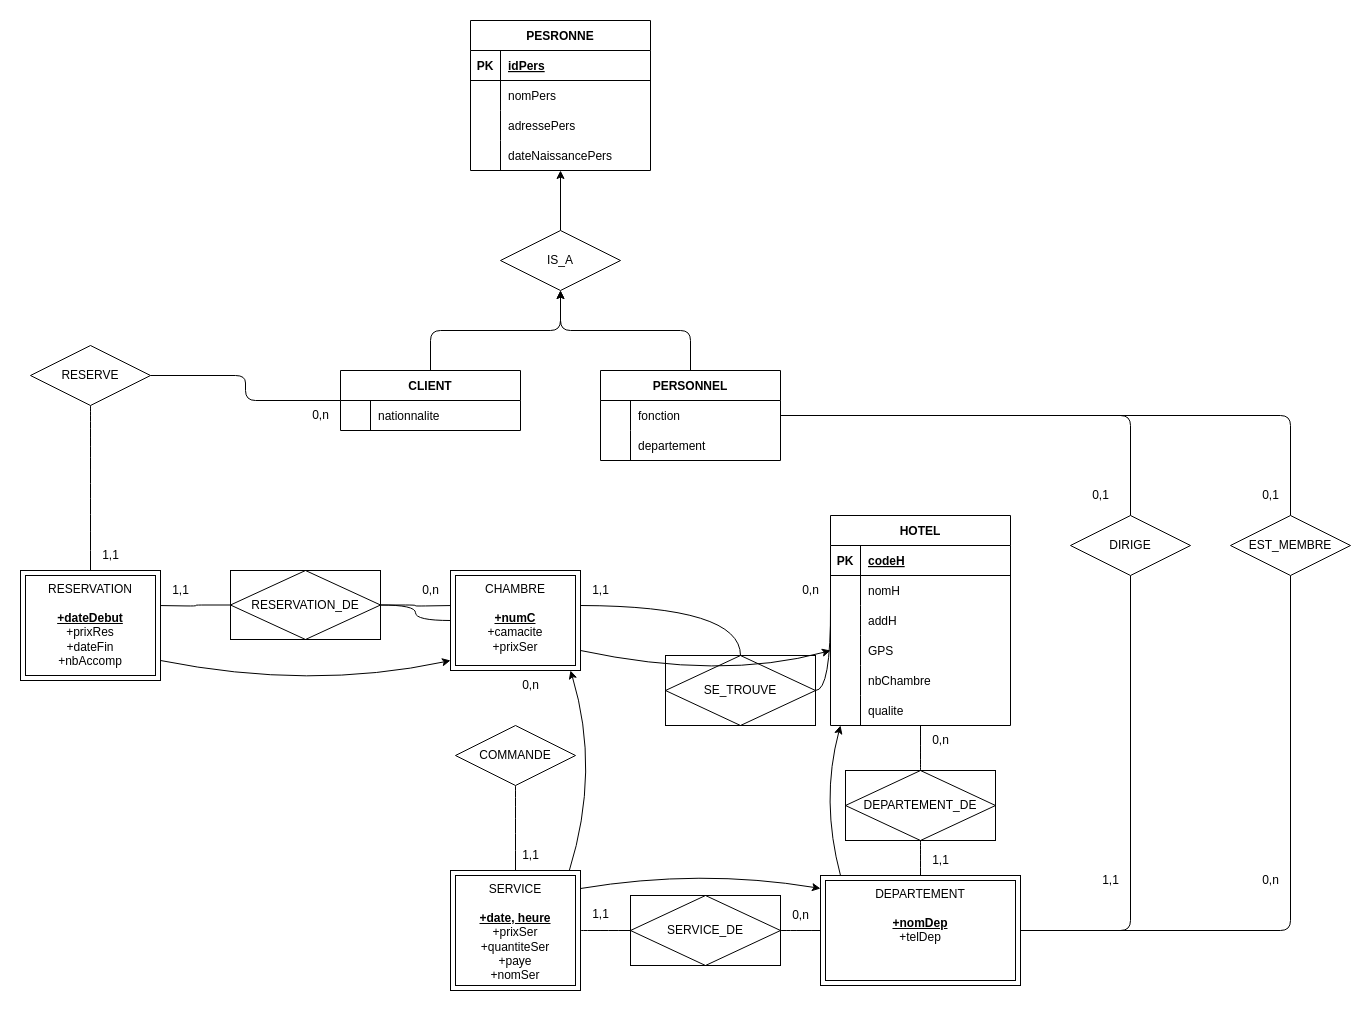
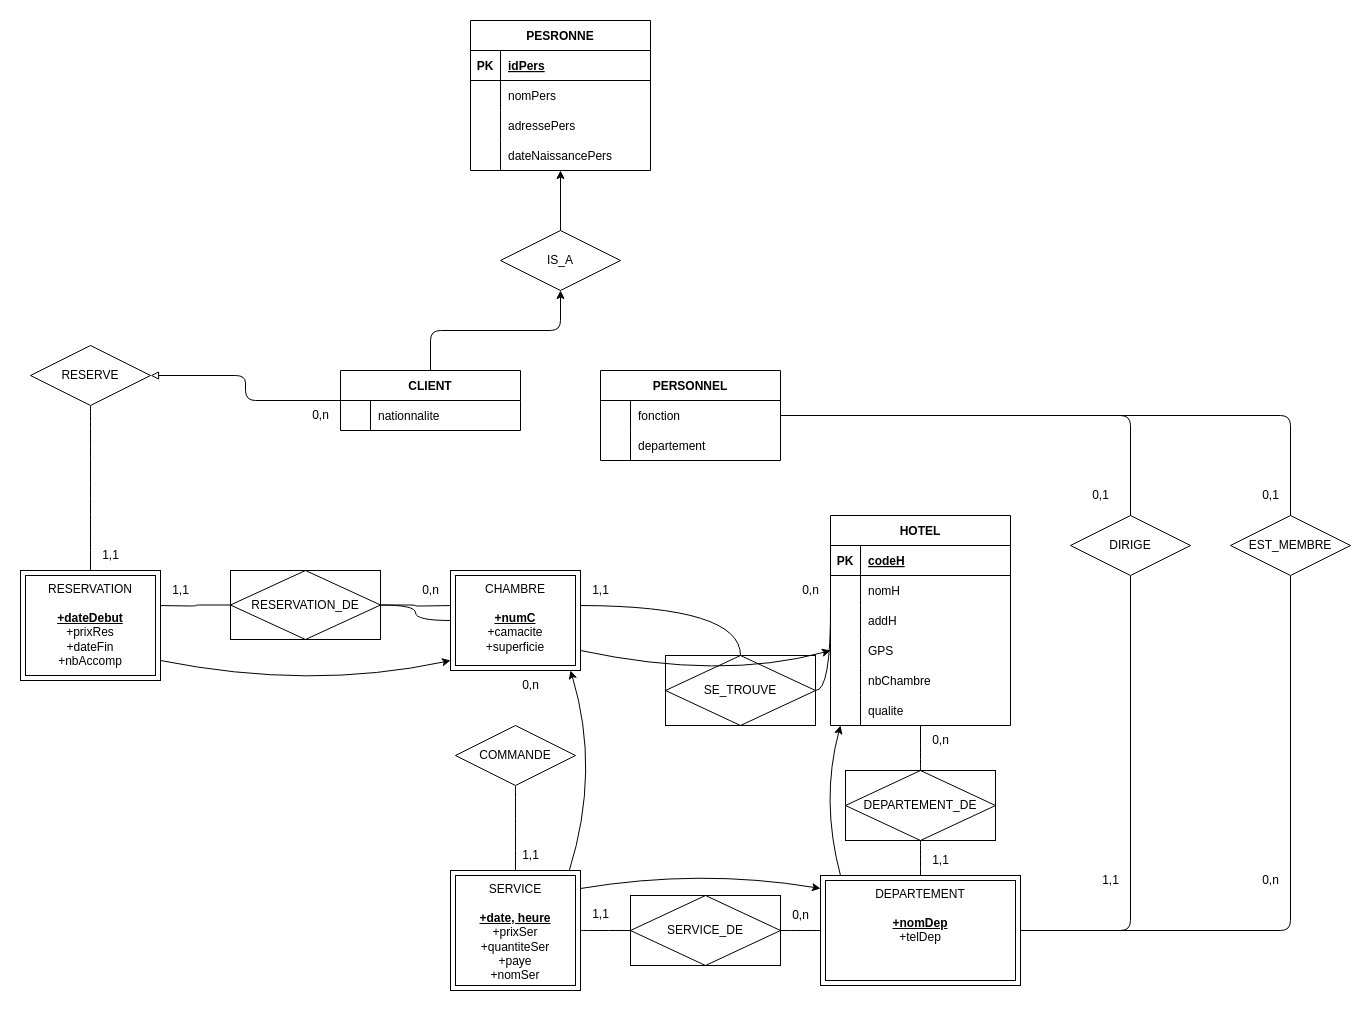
(643, 331) -> none
(157, 376) -> (160, 376)
(516, 611) -> (516, 611)
